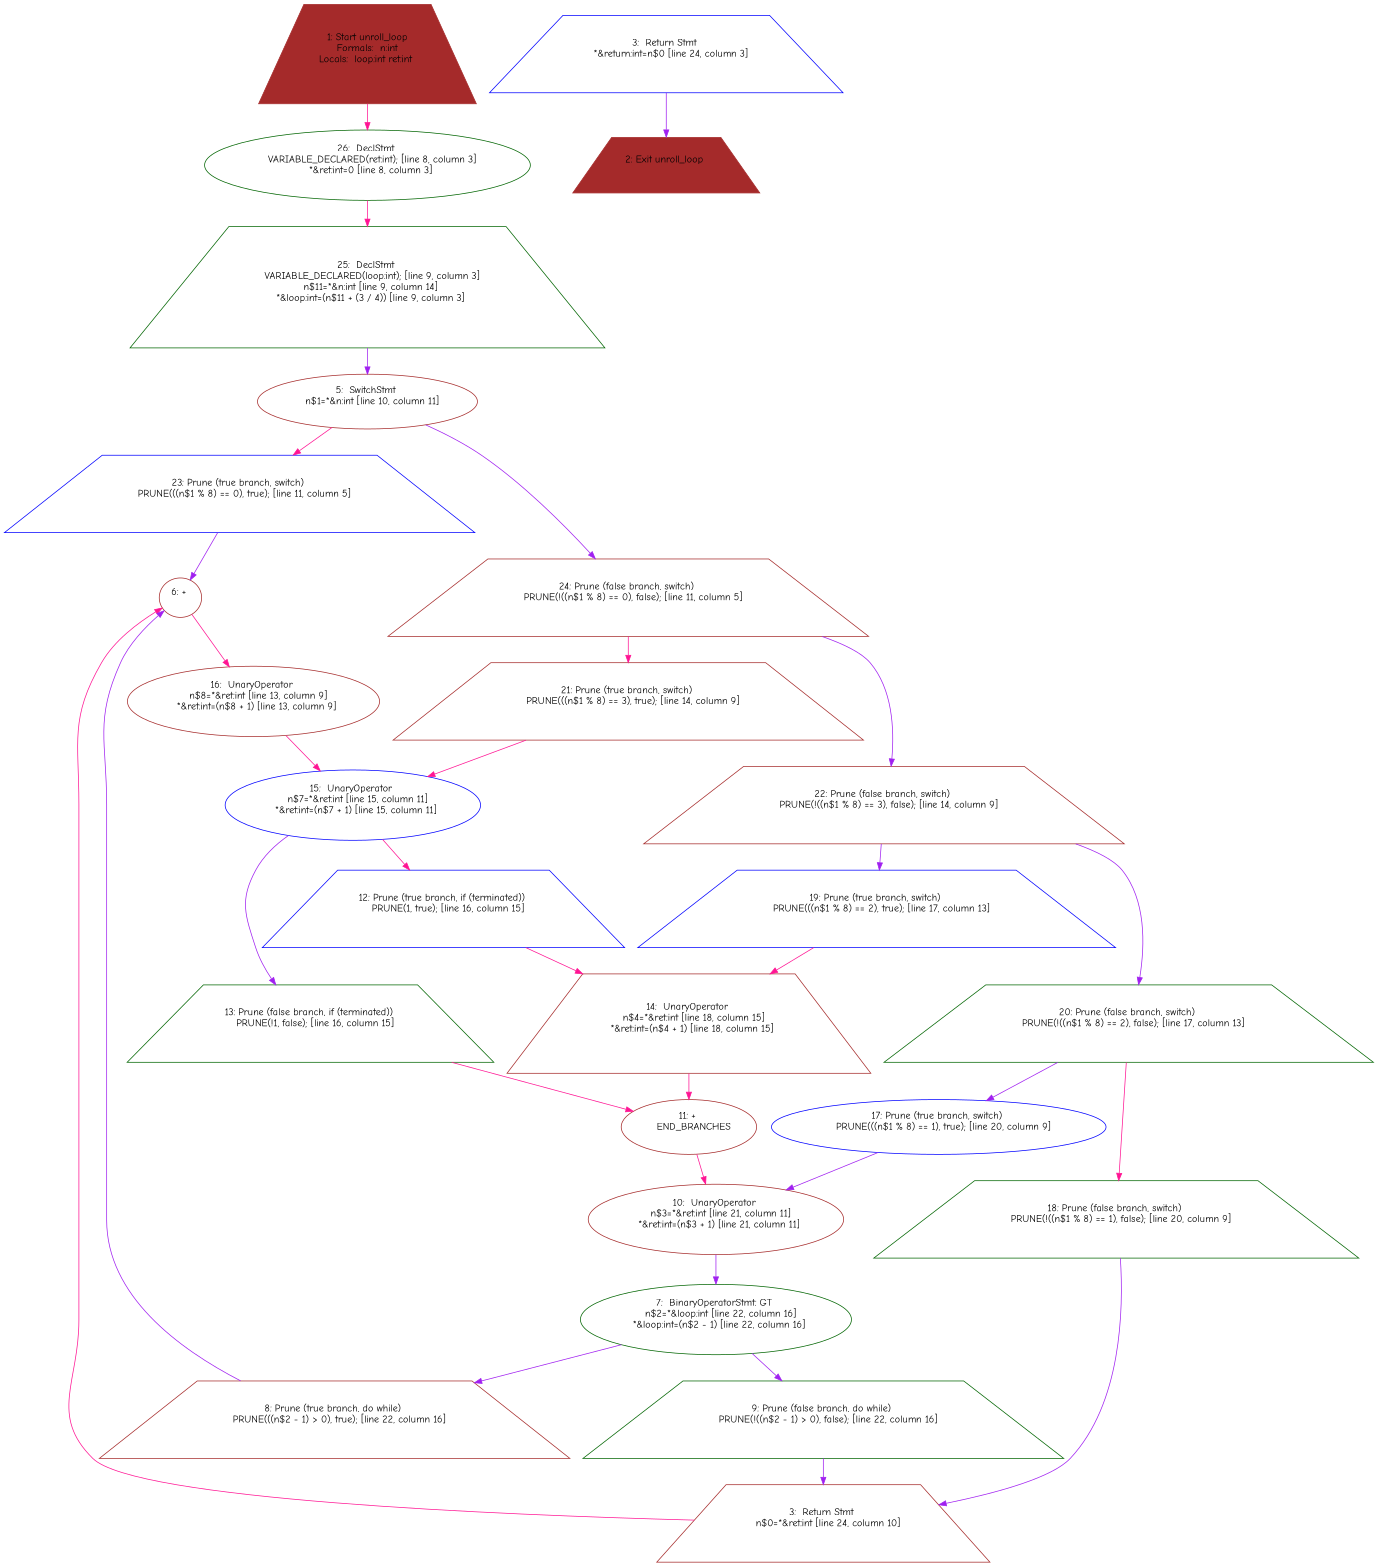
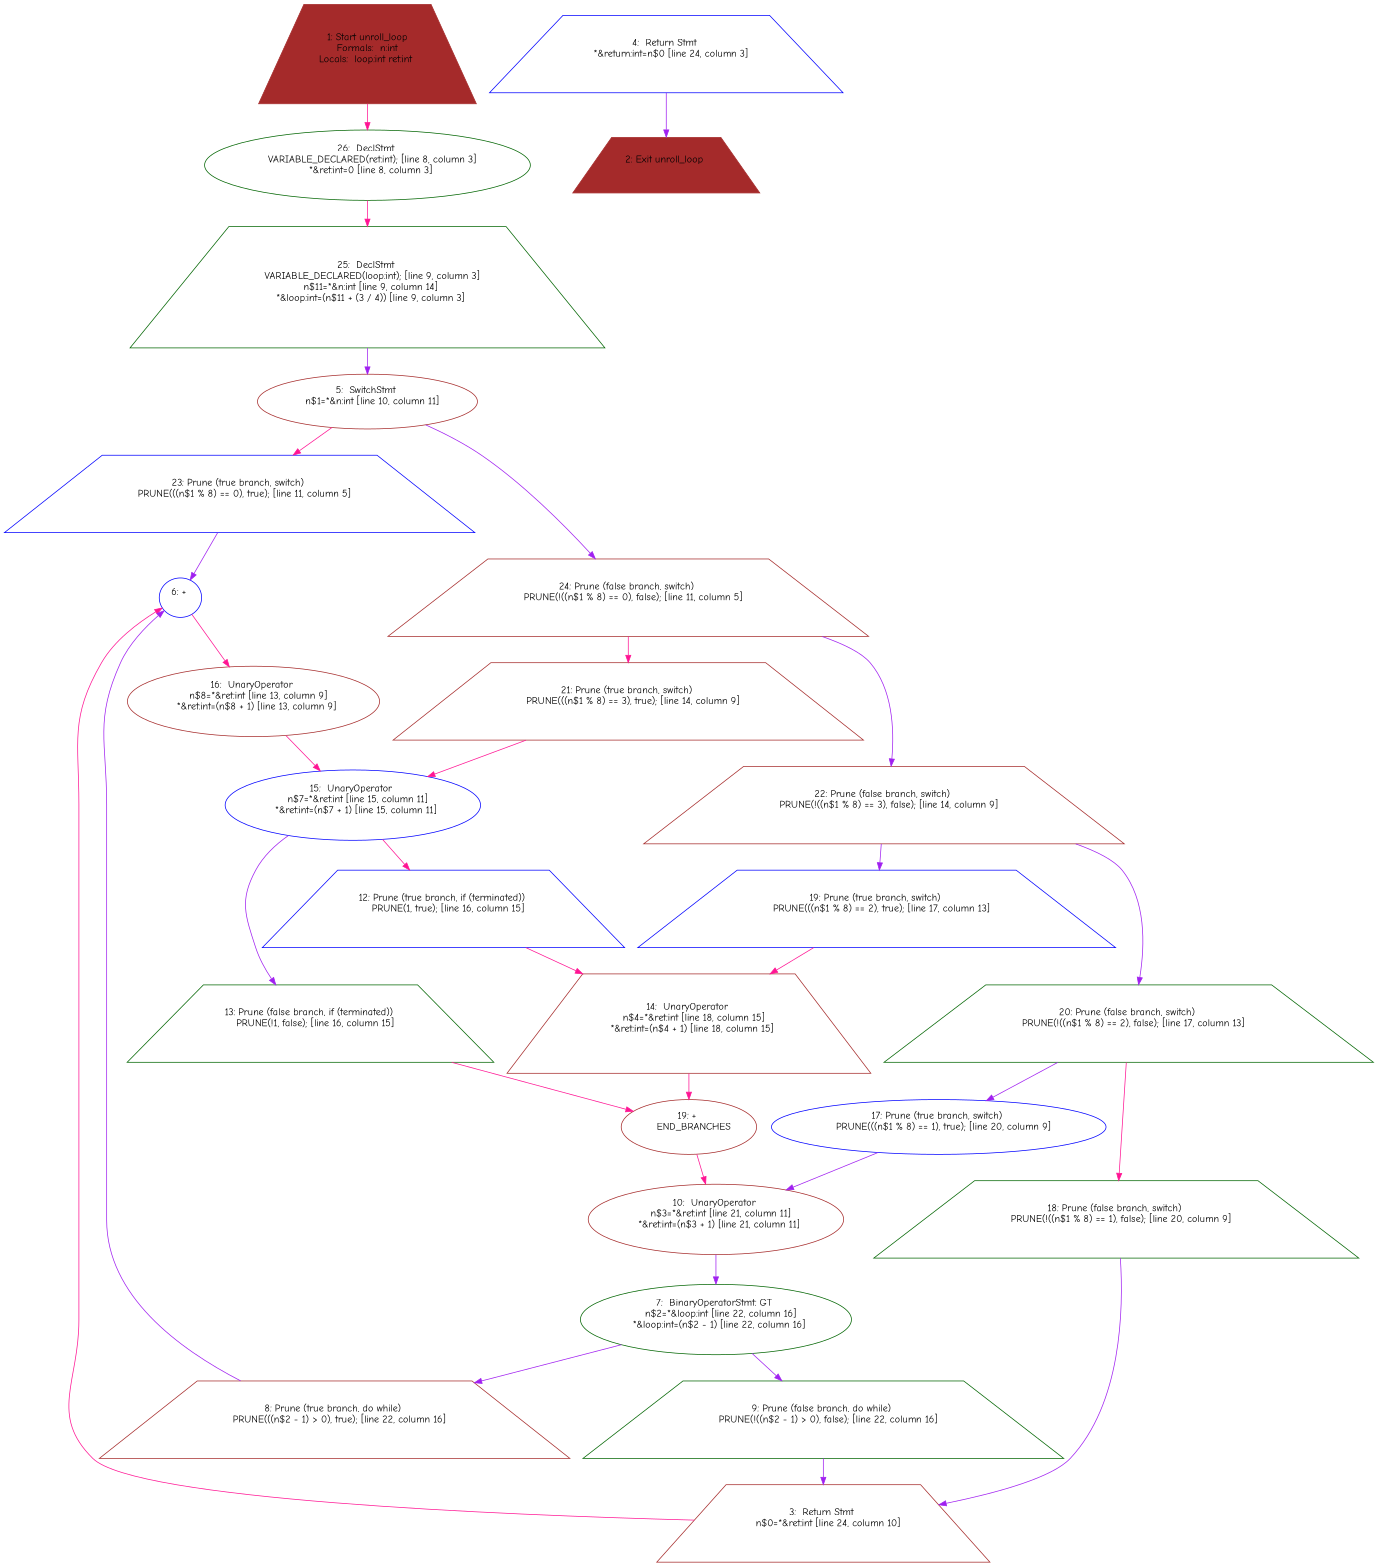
(666, 54) -> (666, 54)
(180, 598) -> (180, 598)
(689, 1127) -> (689, 1127)
